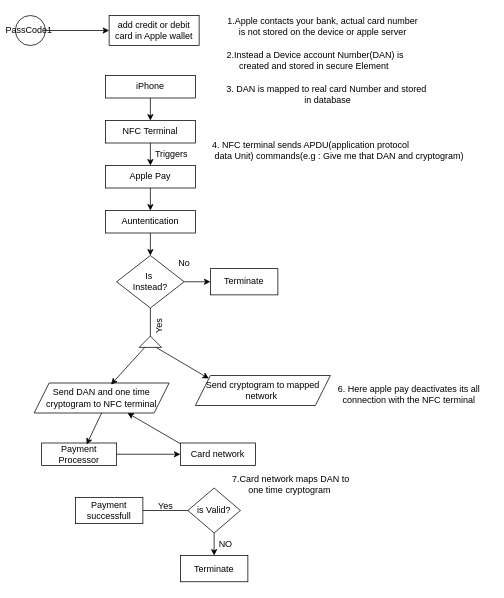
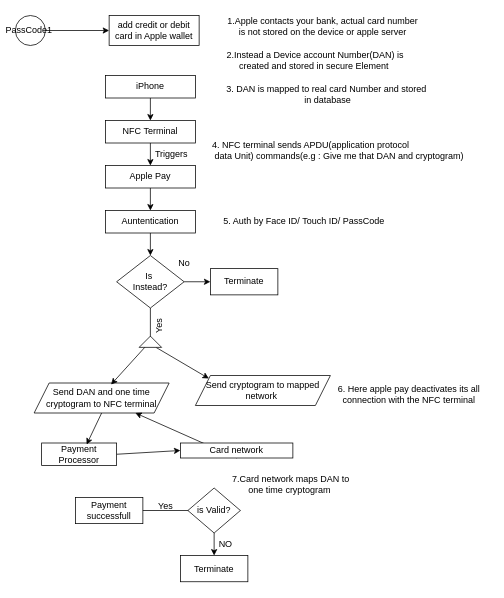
none -> (304, 222)
(218, 454) -> (237, 450)
